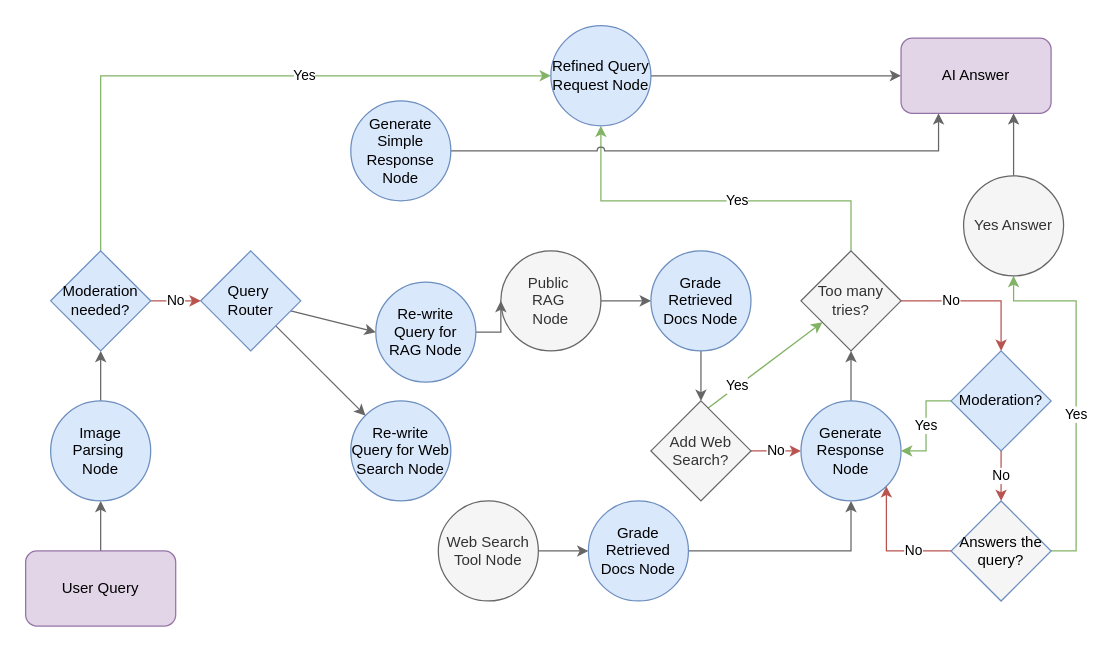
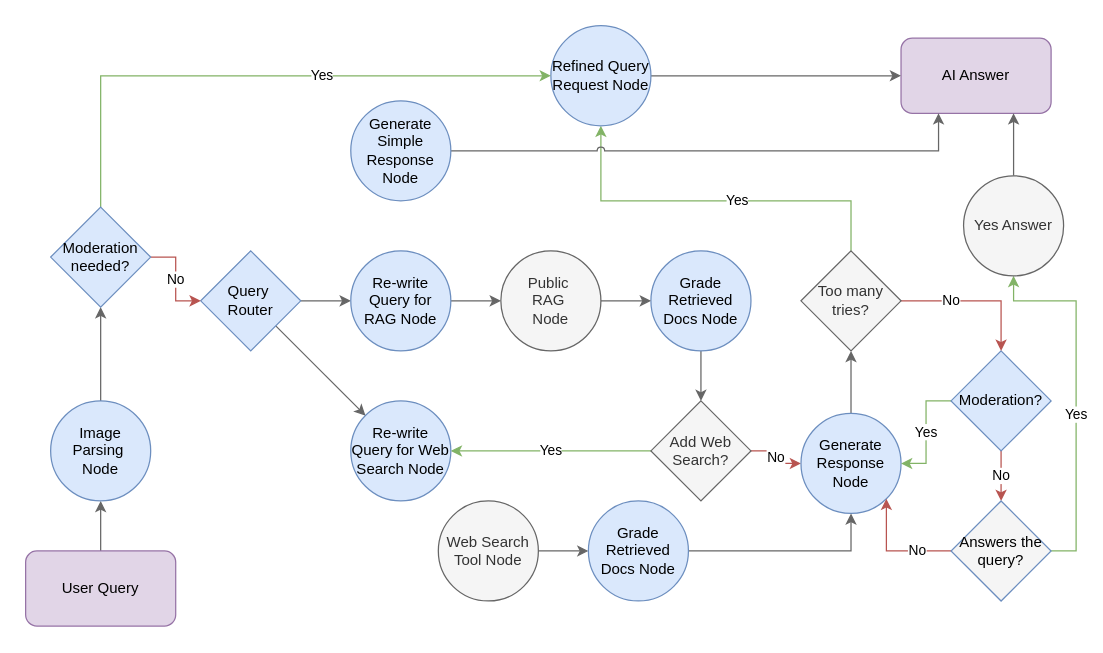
(101, 301) -> (101, 257)
(426, 332) -> (401, 301)
(761, 368) -> (552, 451)
(851, 451) -> (851, 463)
